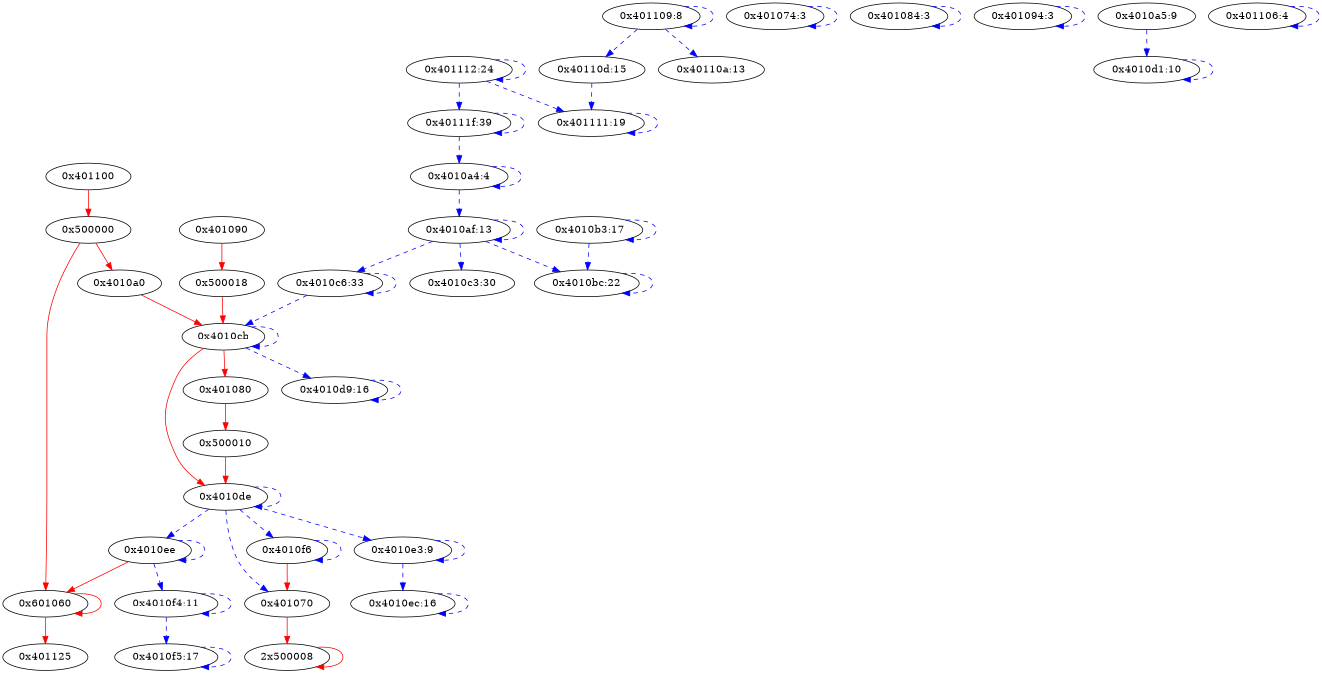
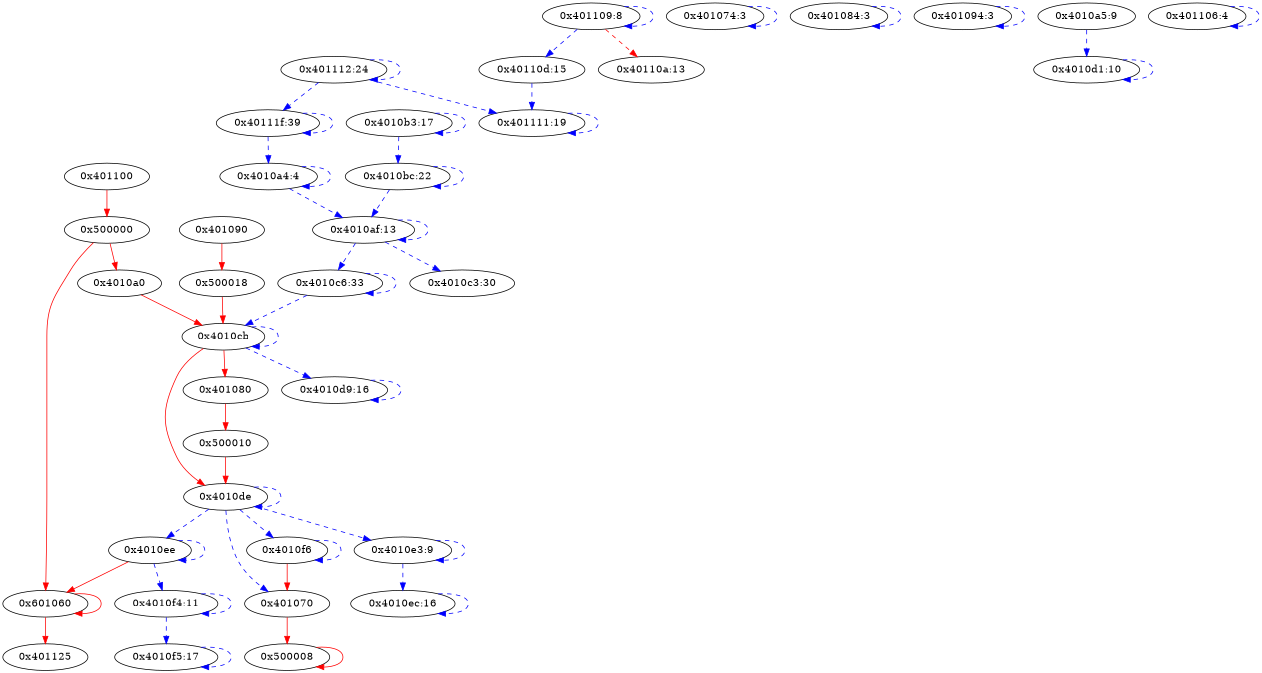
(679, 41) -> (619, 41)
(519, 255) -> (383, 200)
(287, 657) -> (287, 657)
